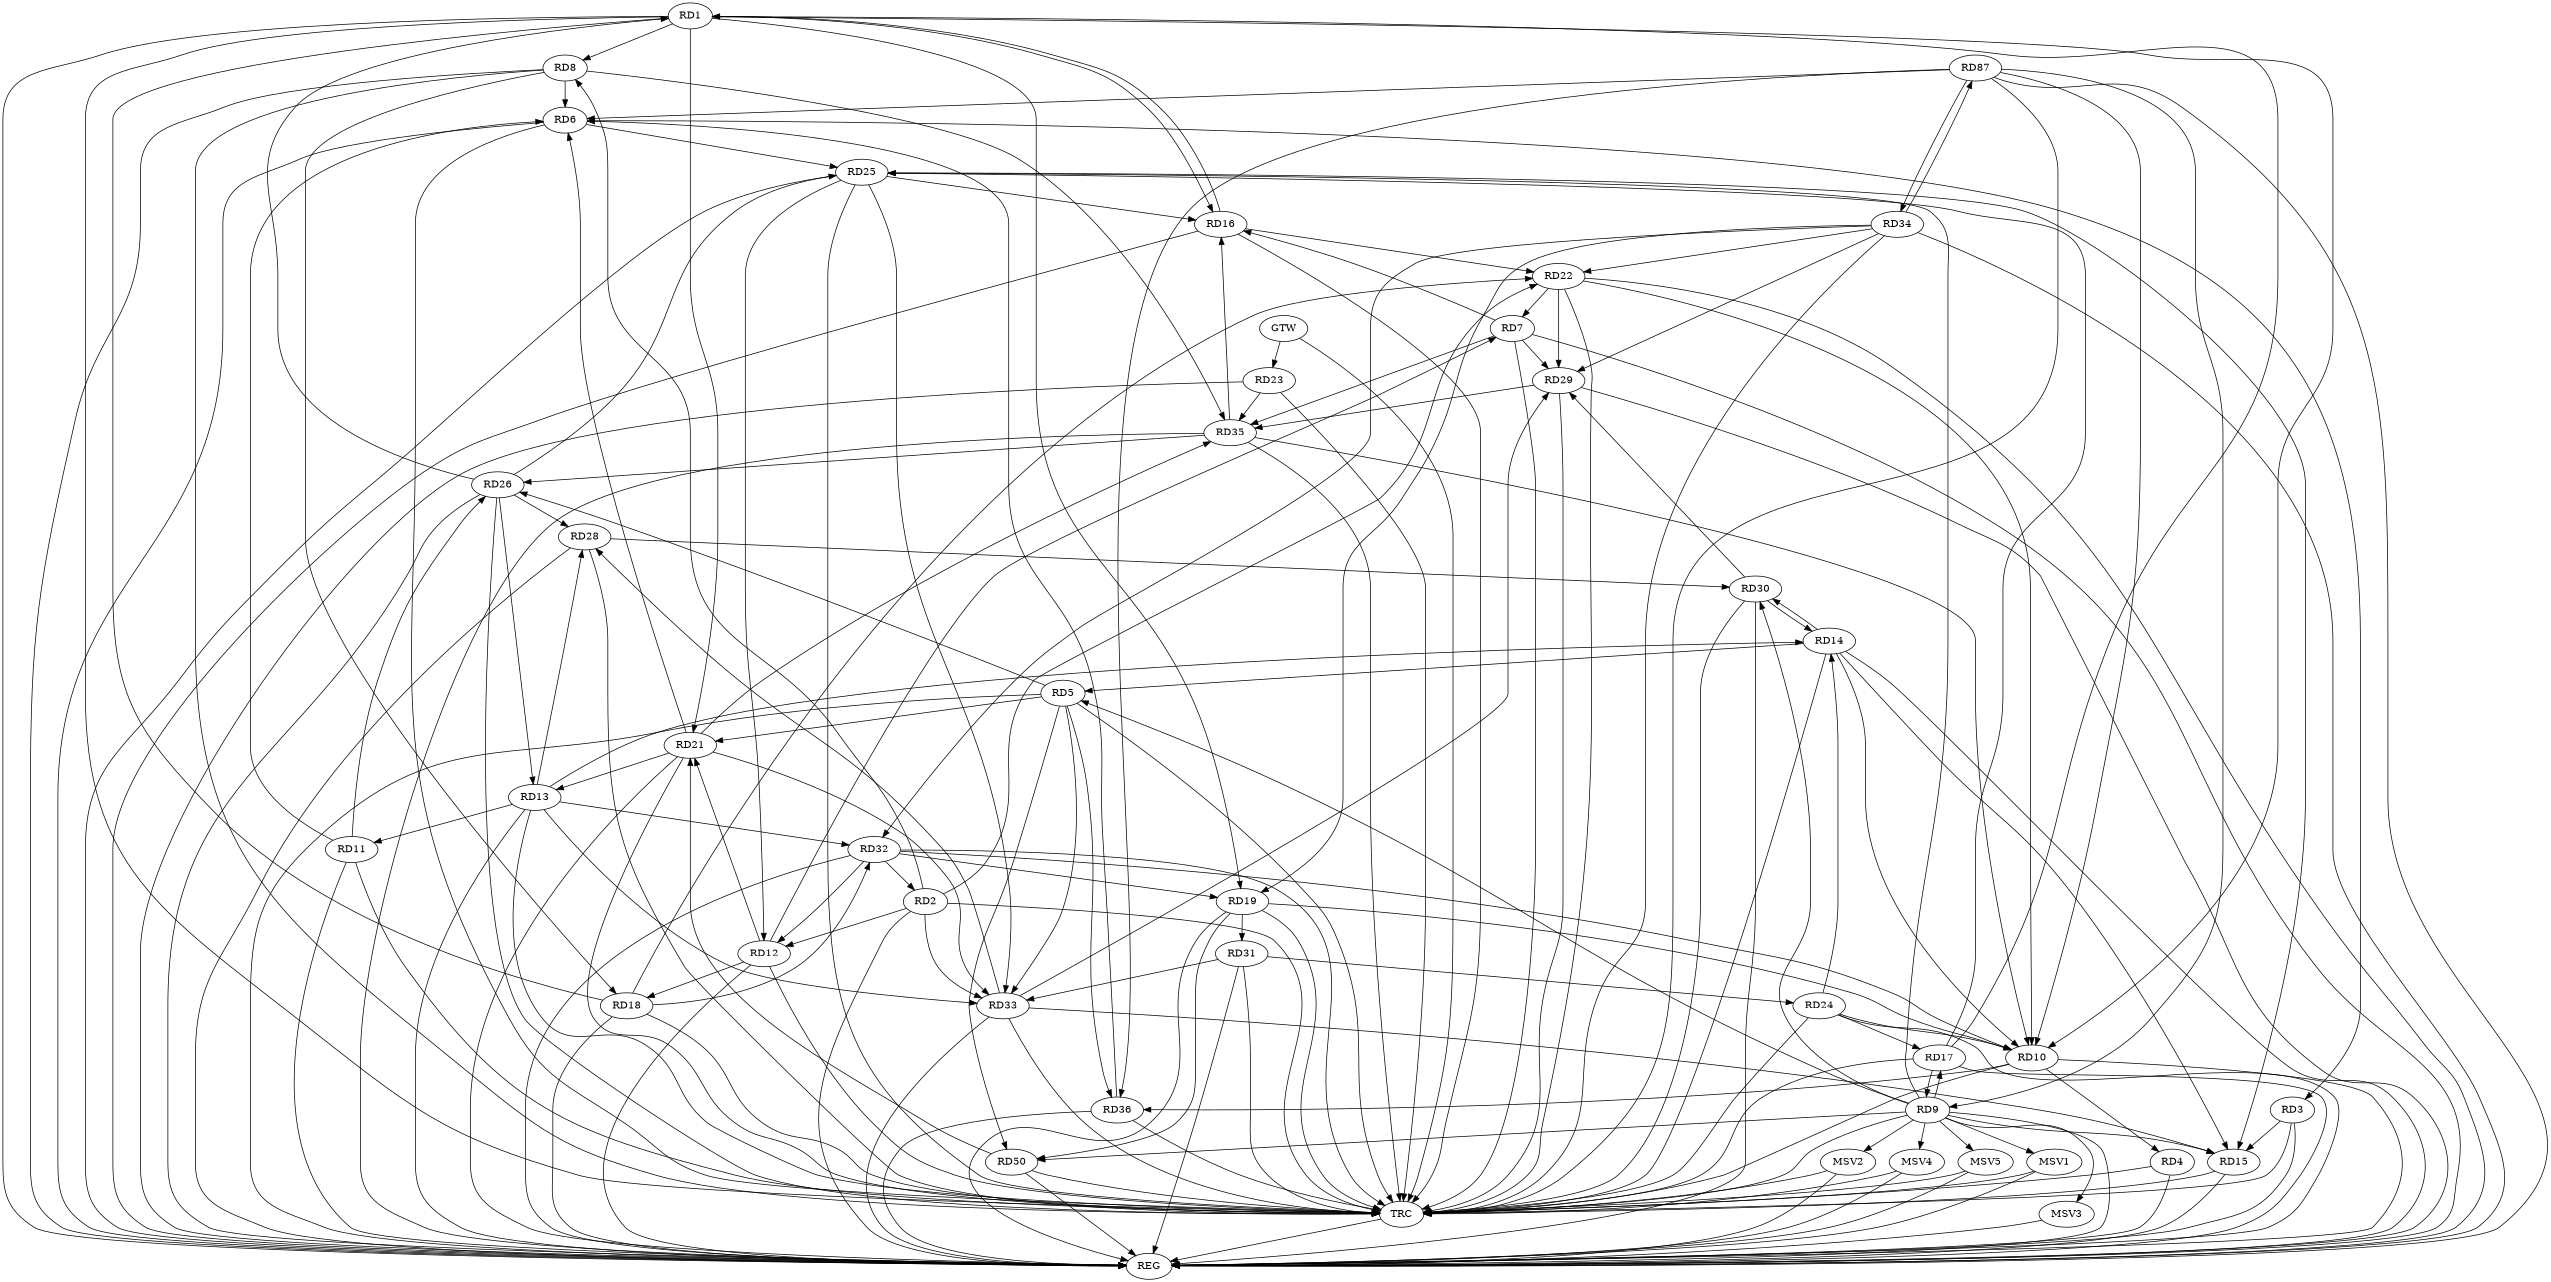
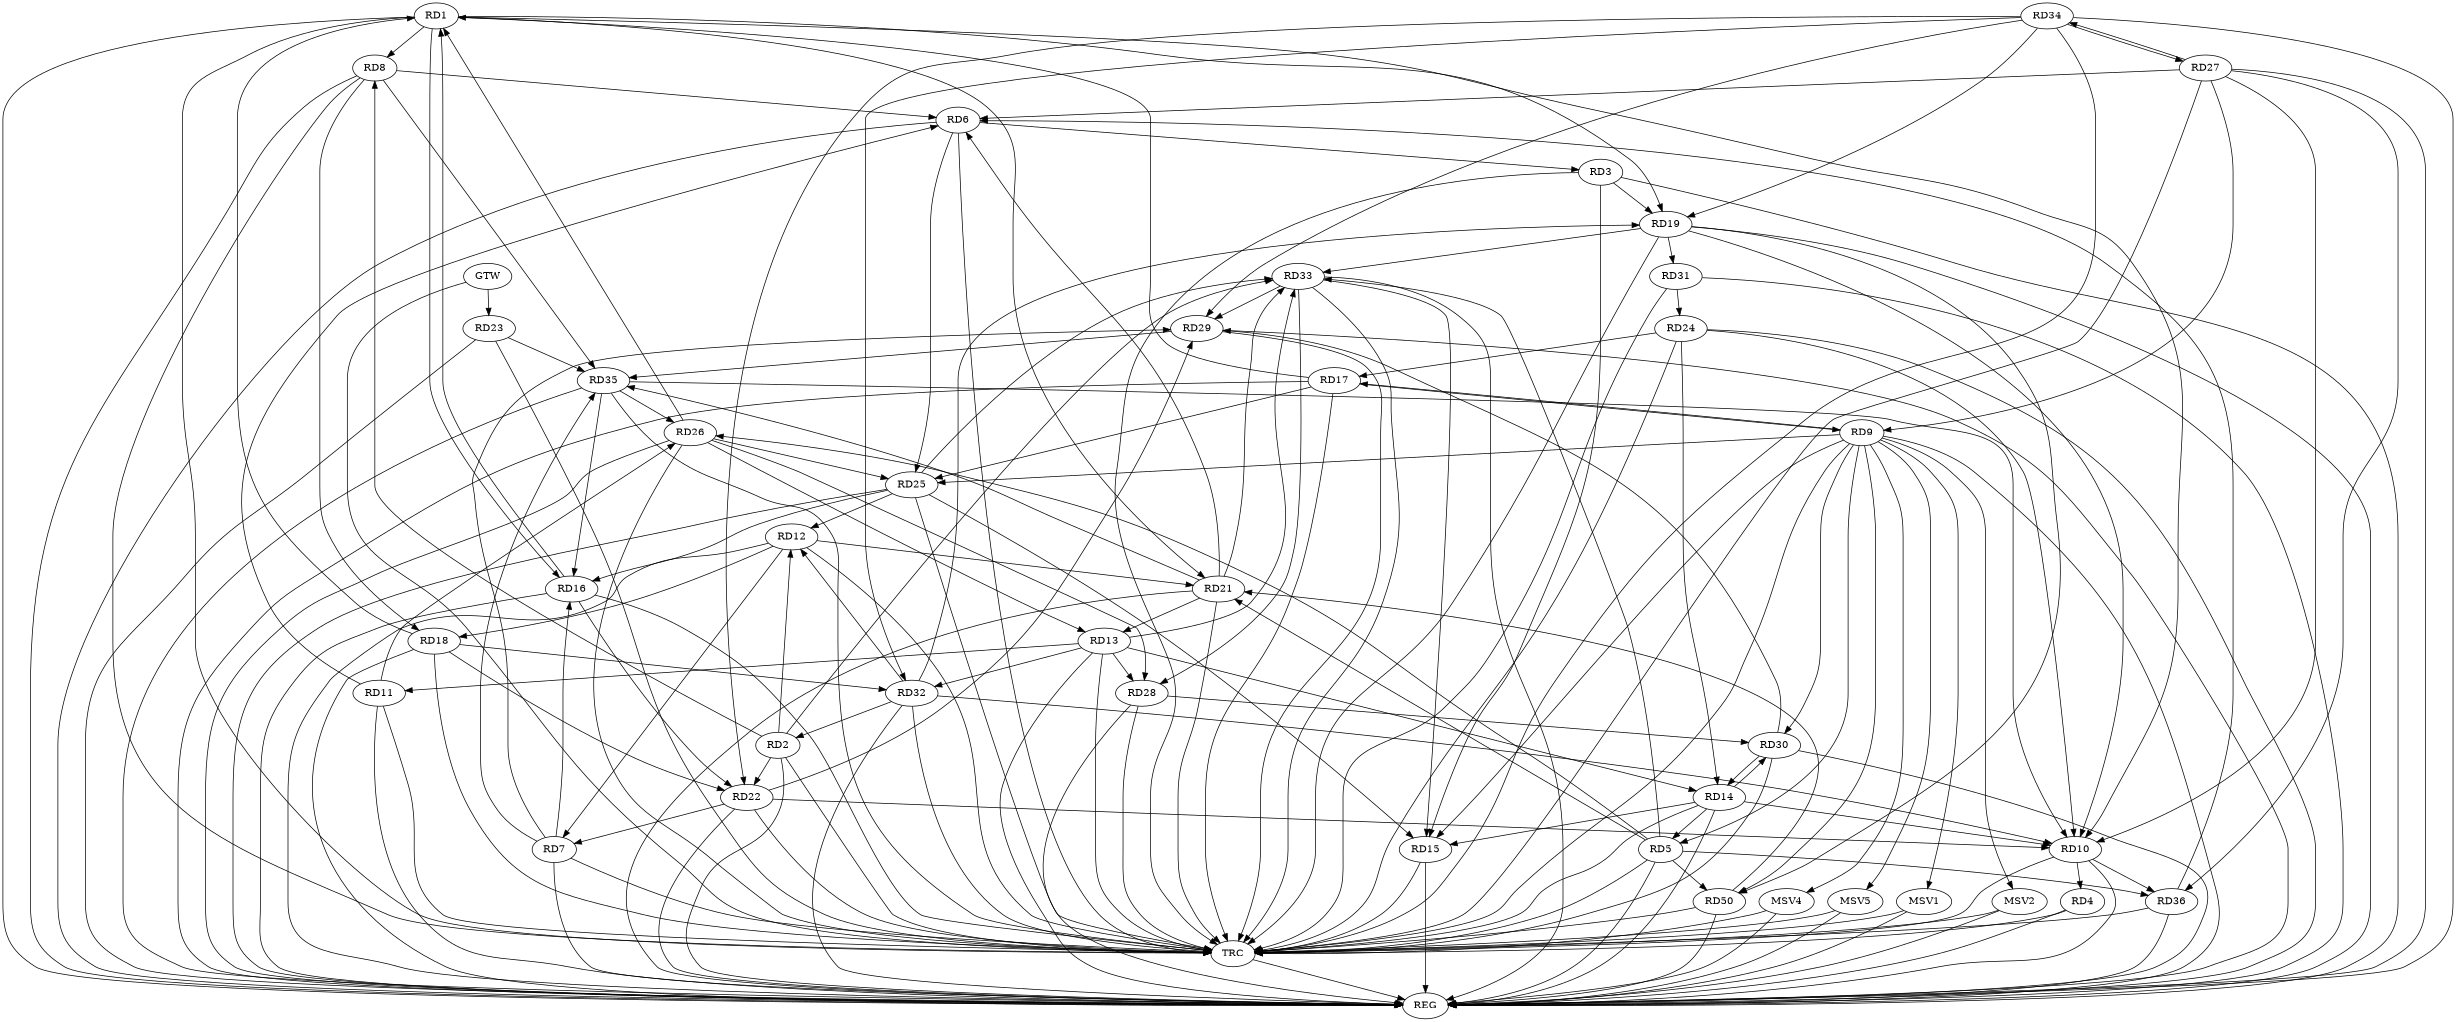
(1975, 68) -> (2206, 68)
none -> (1630, 196)
(1121, 980) -> (1486, 250)
(2067, 1214) -> none
